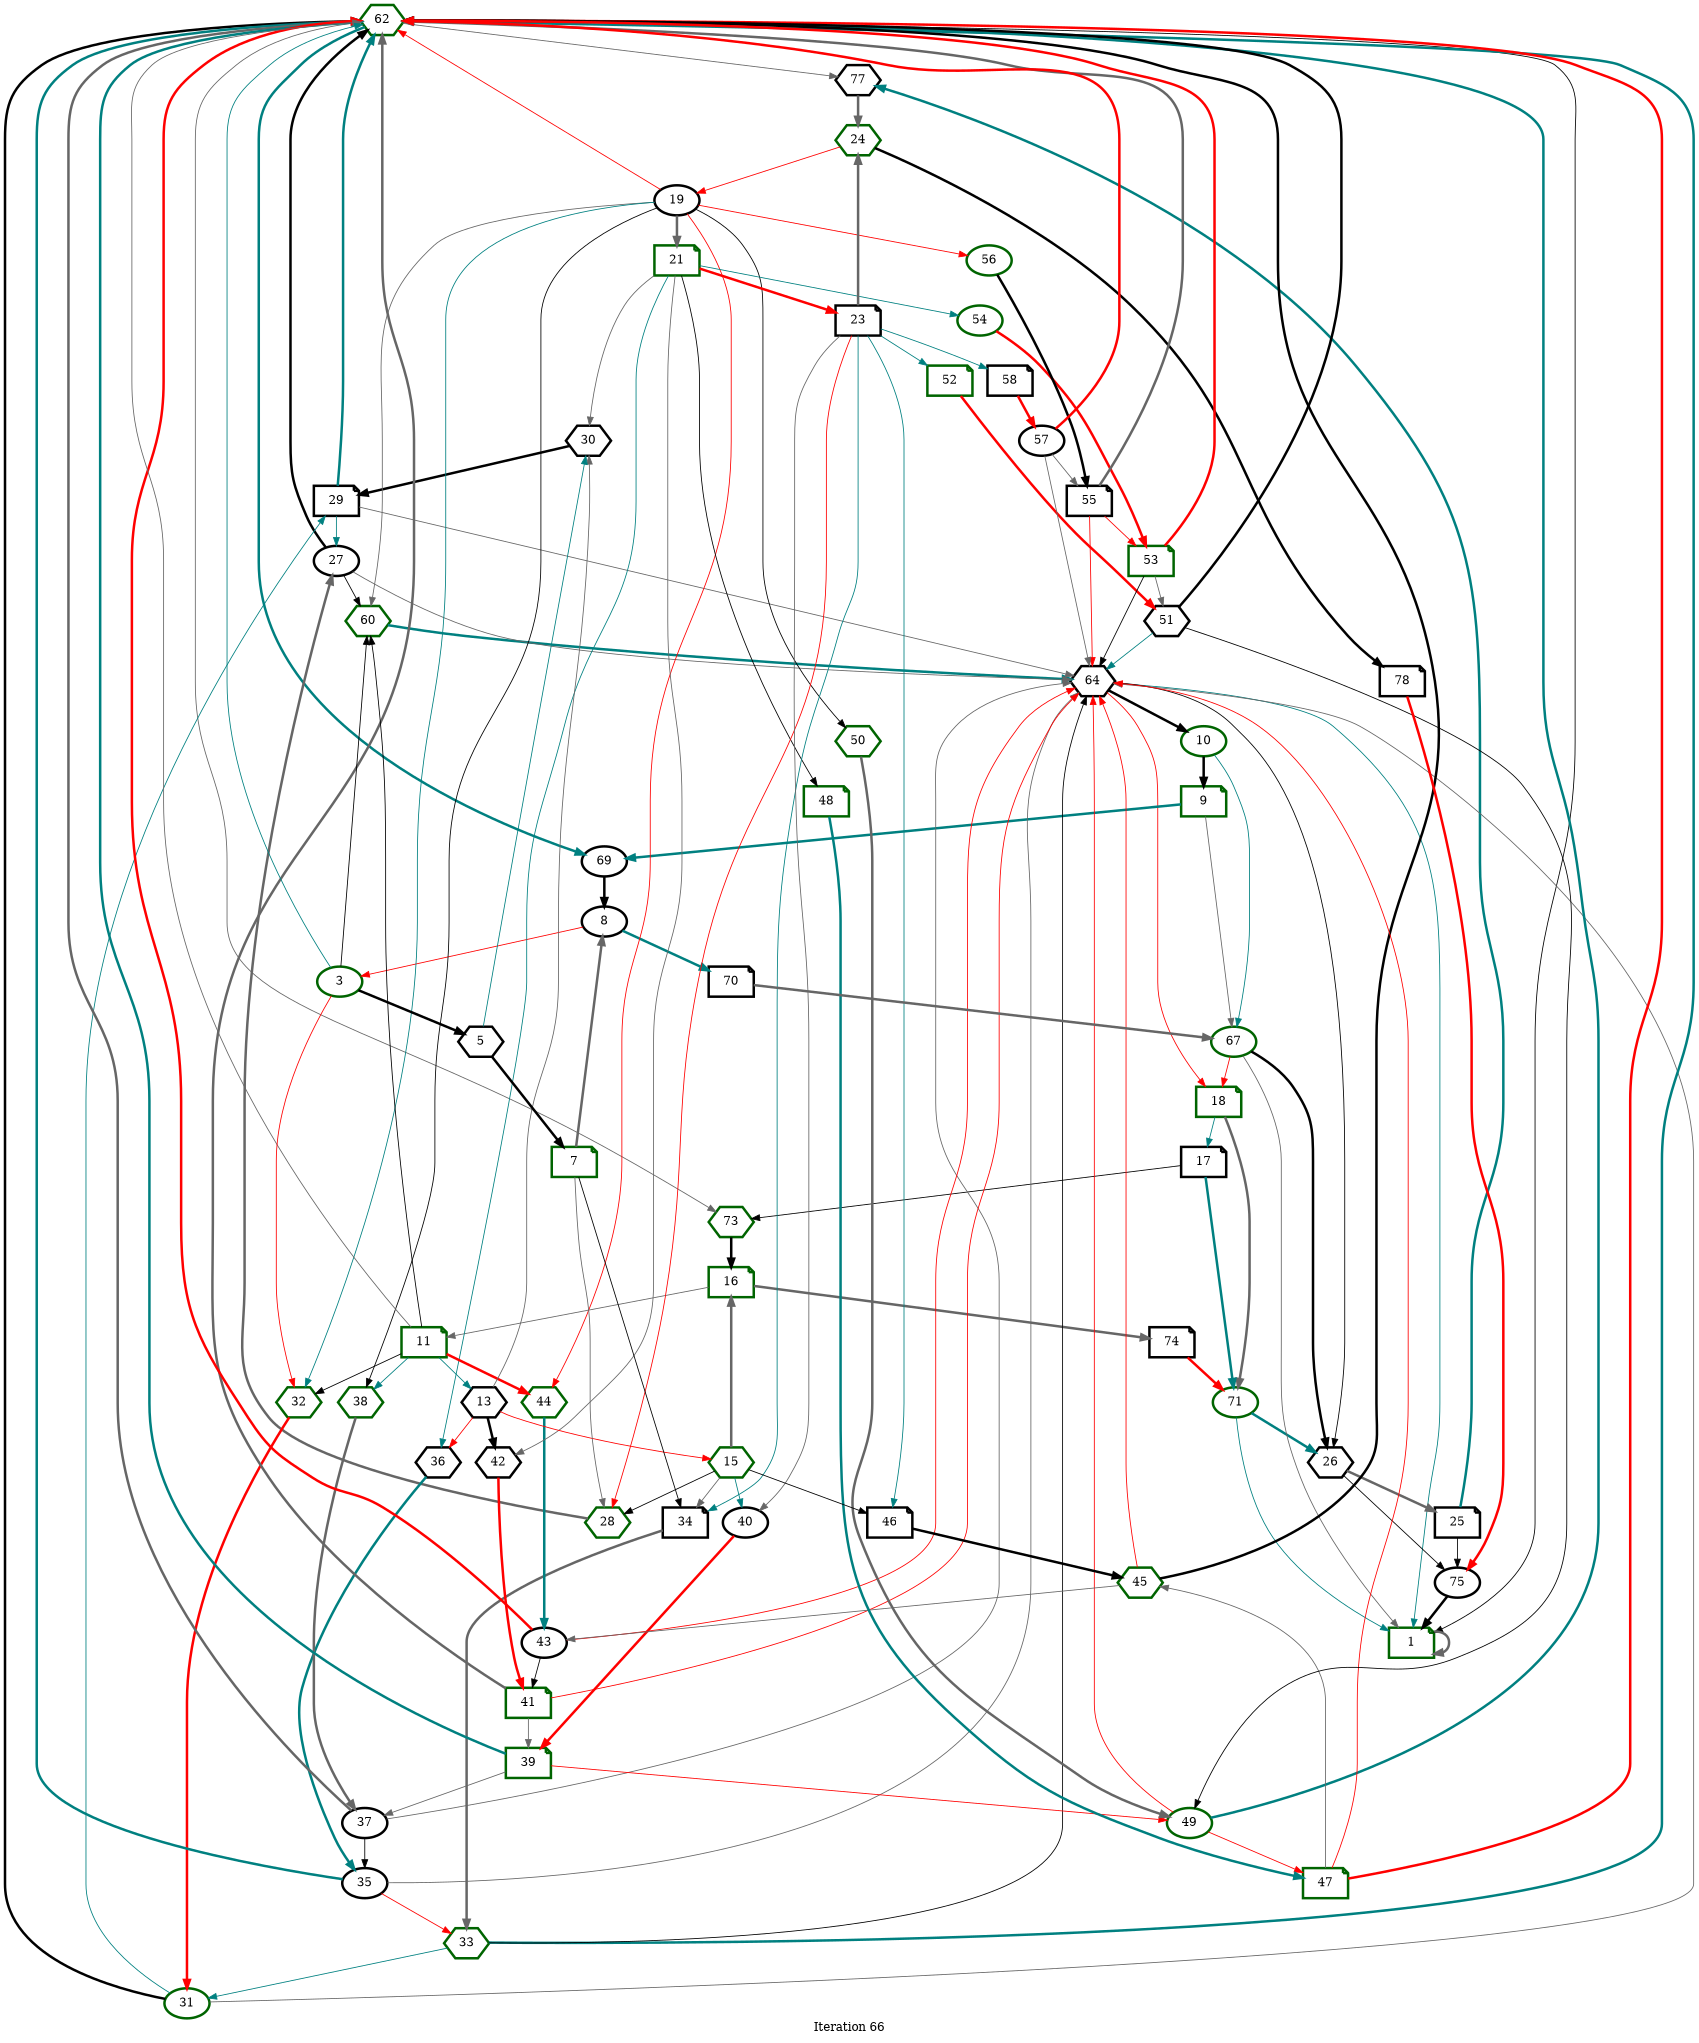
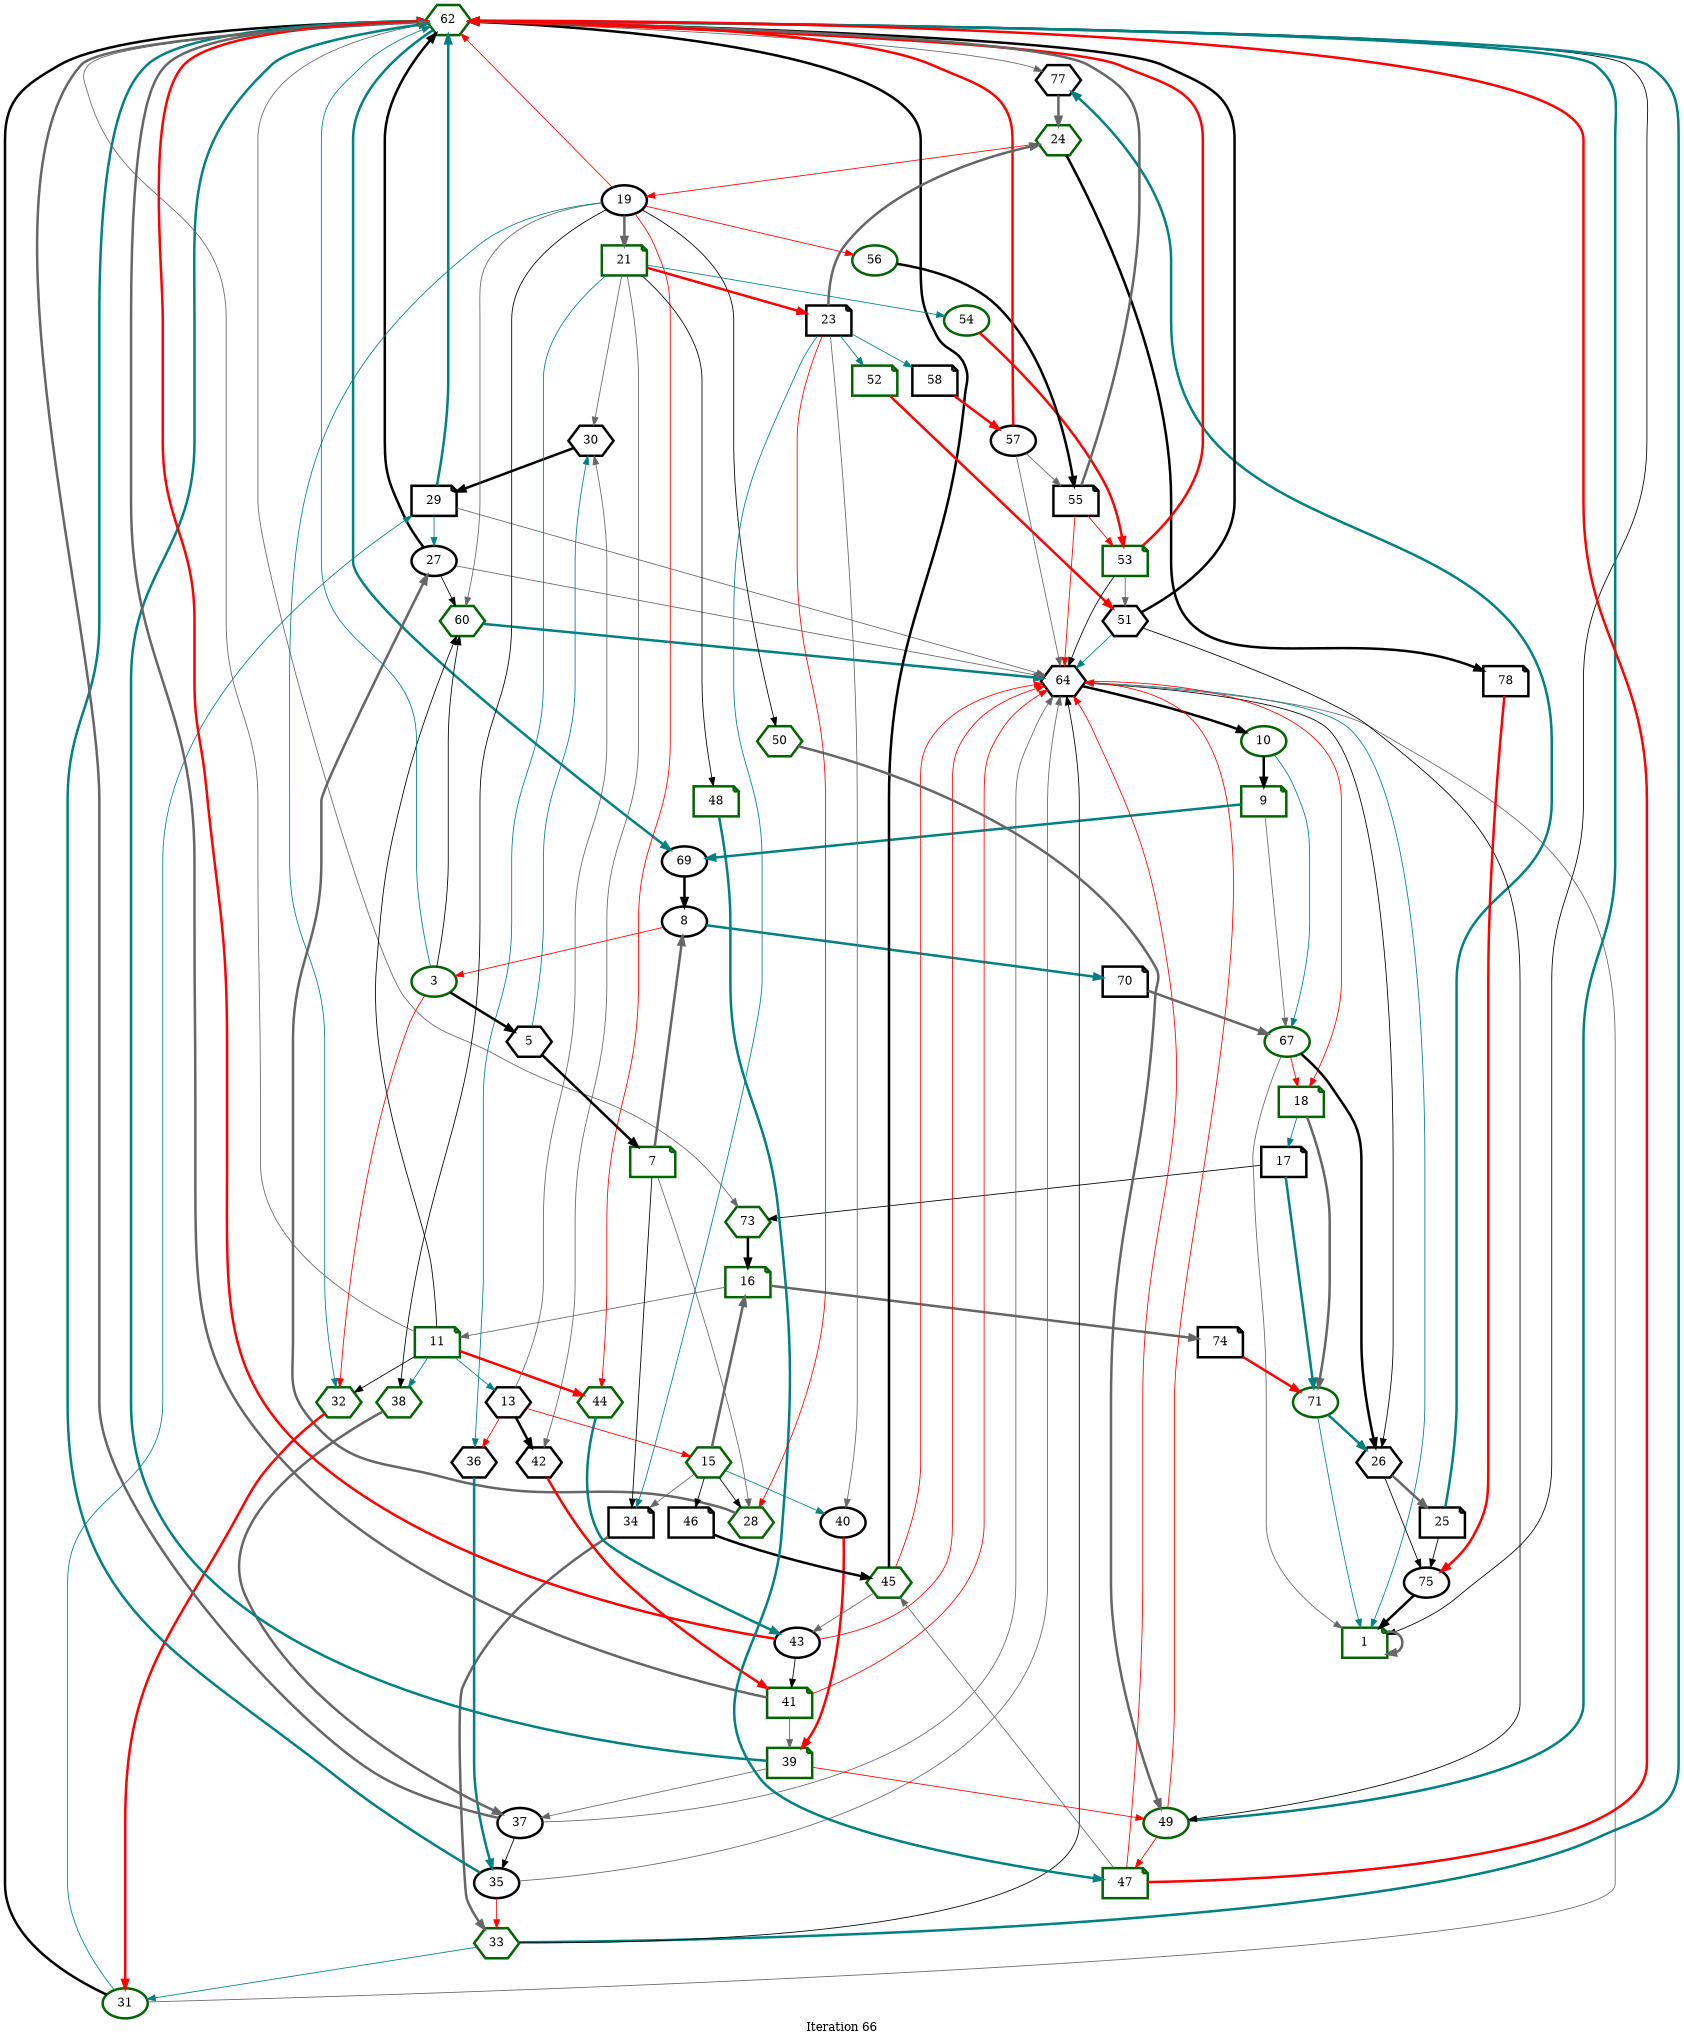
(904, 914) -> none
